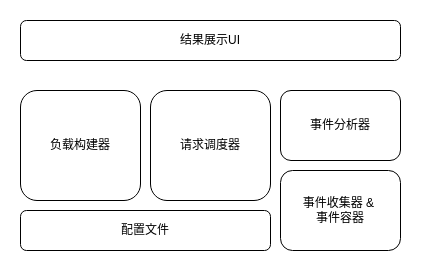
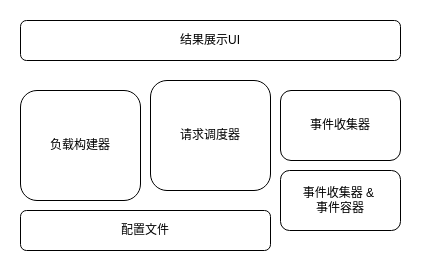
(341, 126) -> (341, 126)
(211, 146) -> (211, 136)
(341, 211) -> (341, 201)
